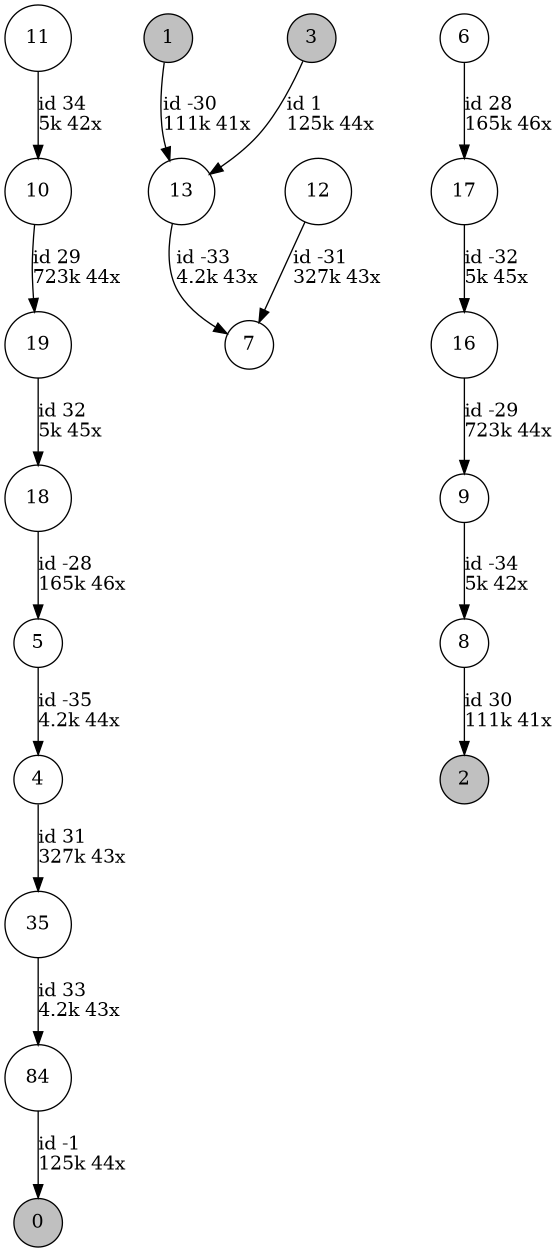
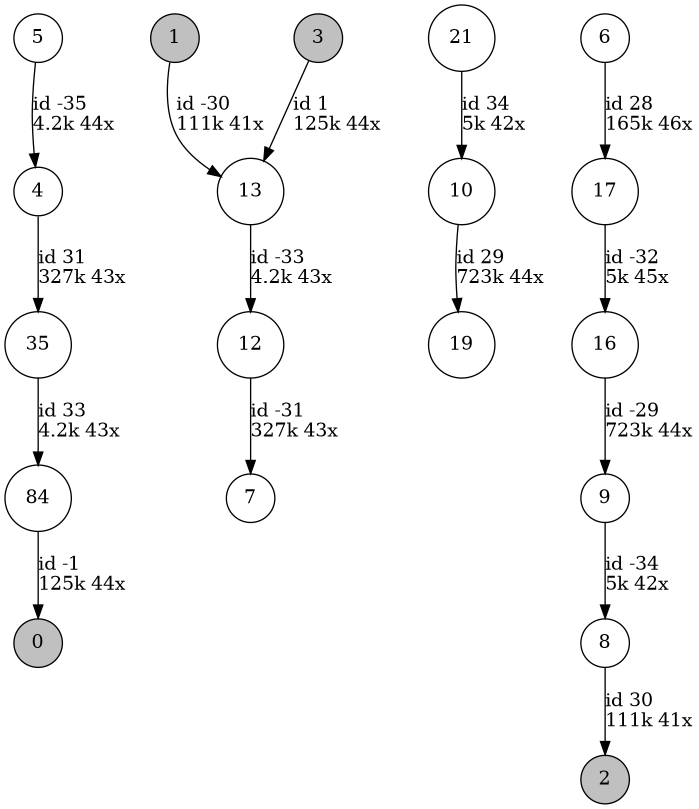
(38, 38) -> (462, 38)
(174, 283) -> (251, 262)
(38, 498) -> none
